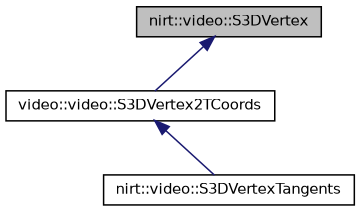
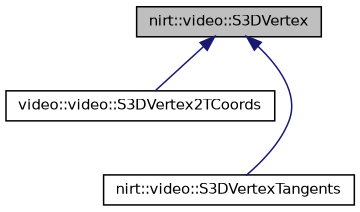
(190, 153) -> (291, 114)
